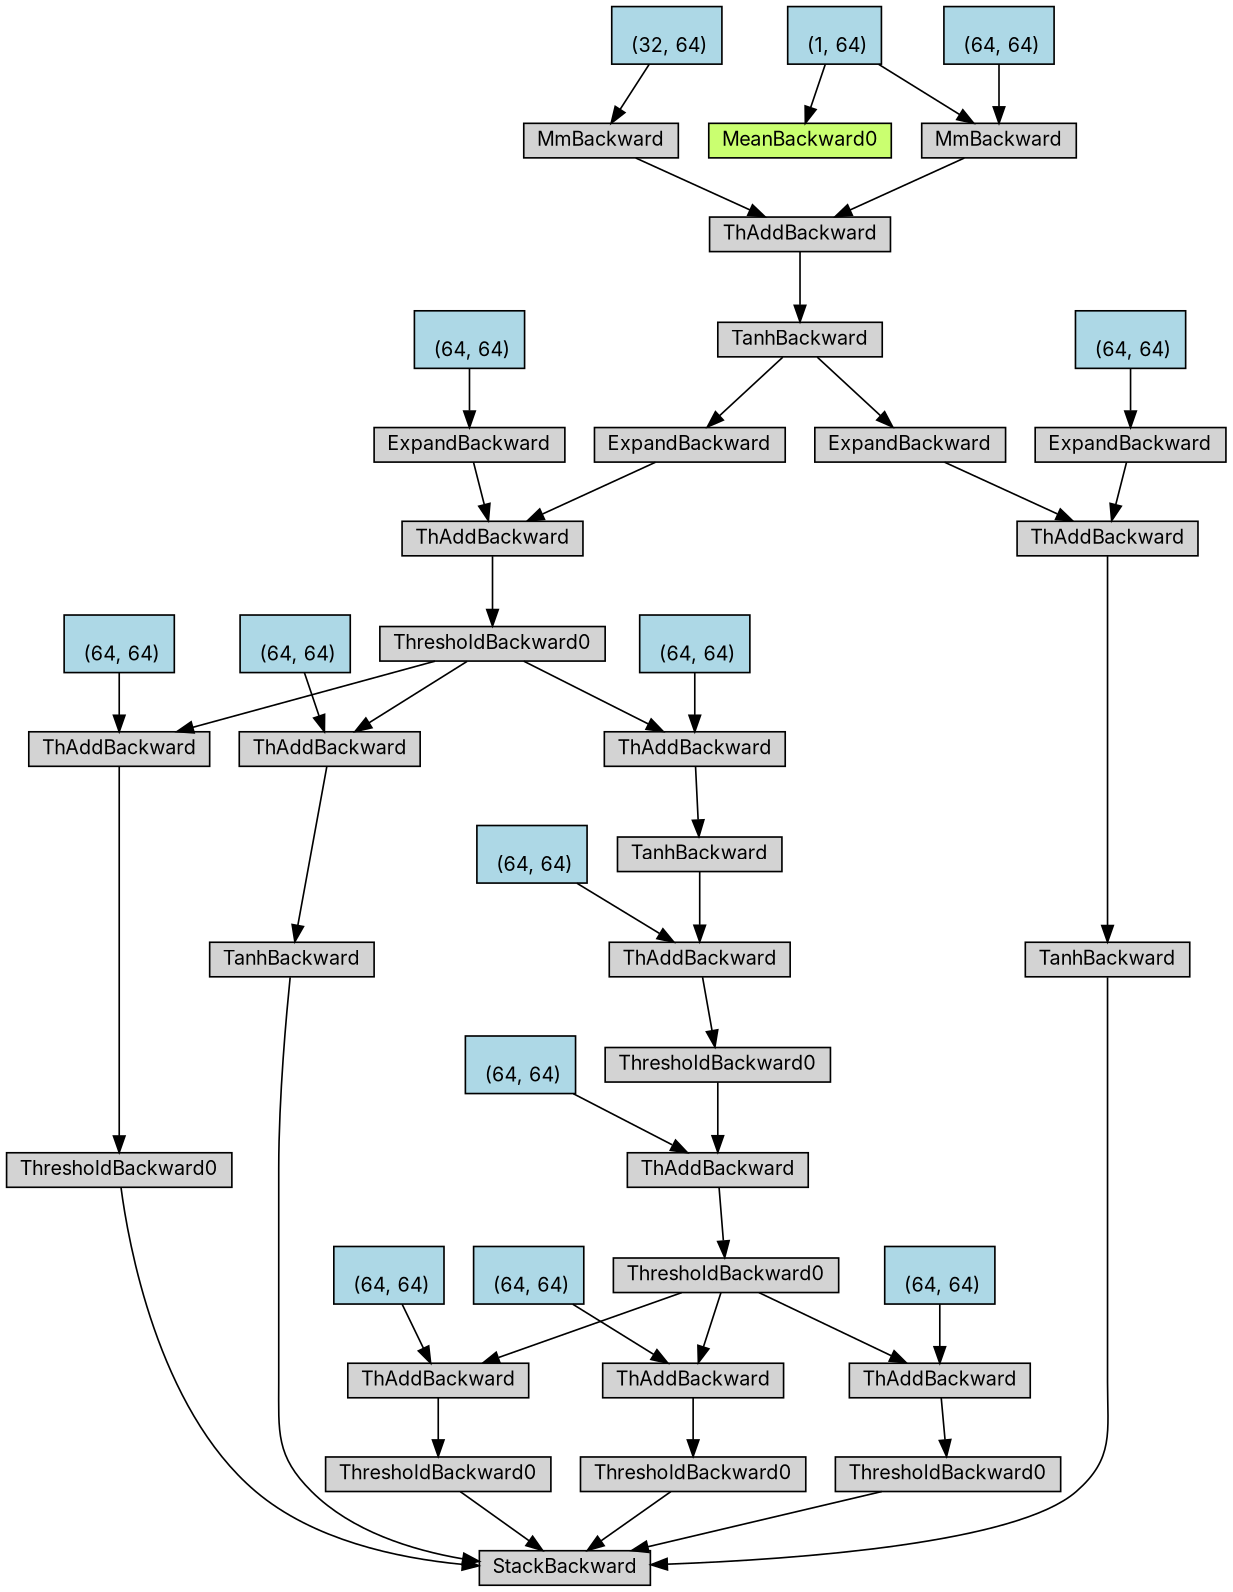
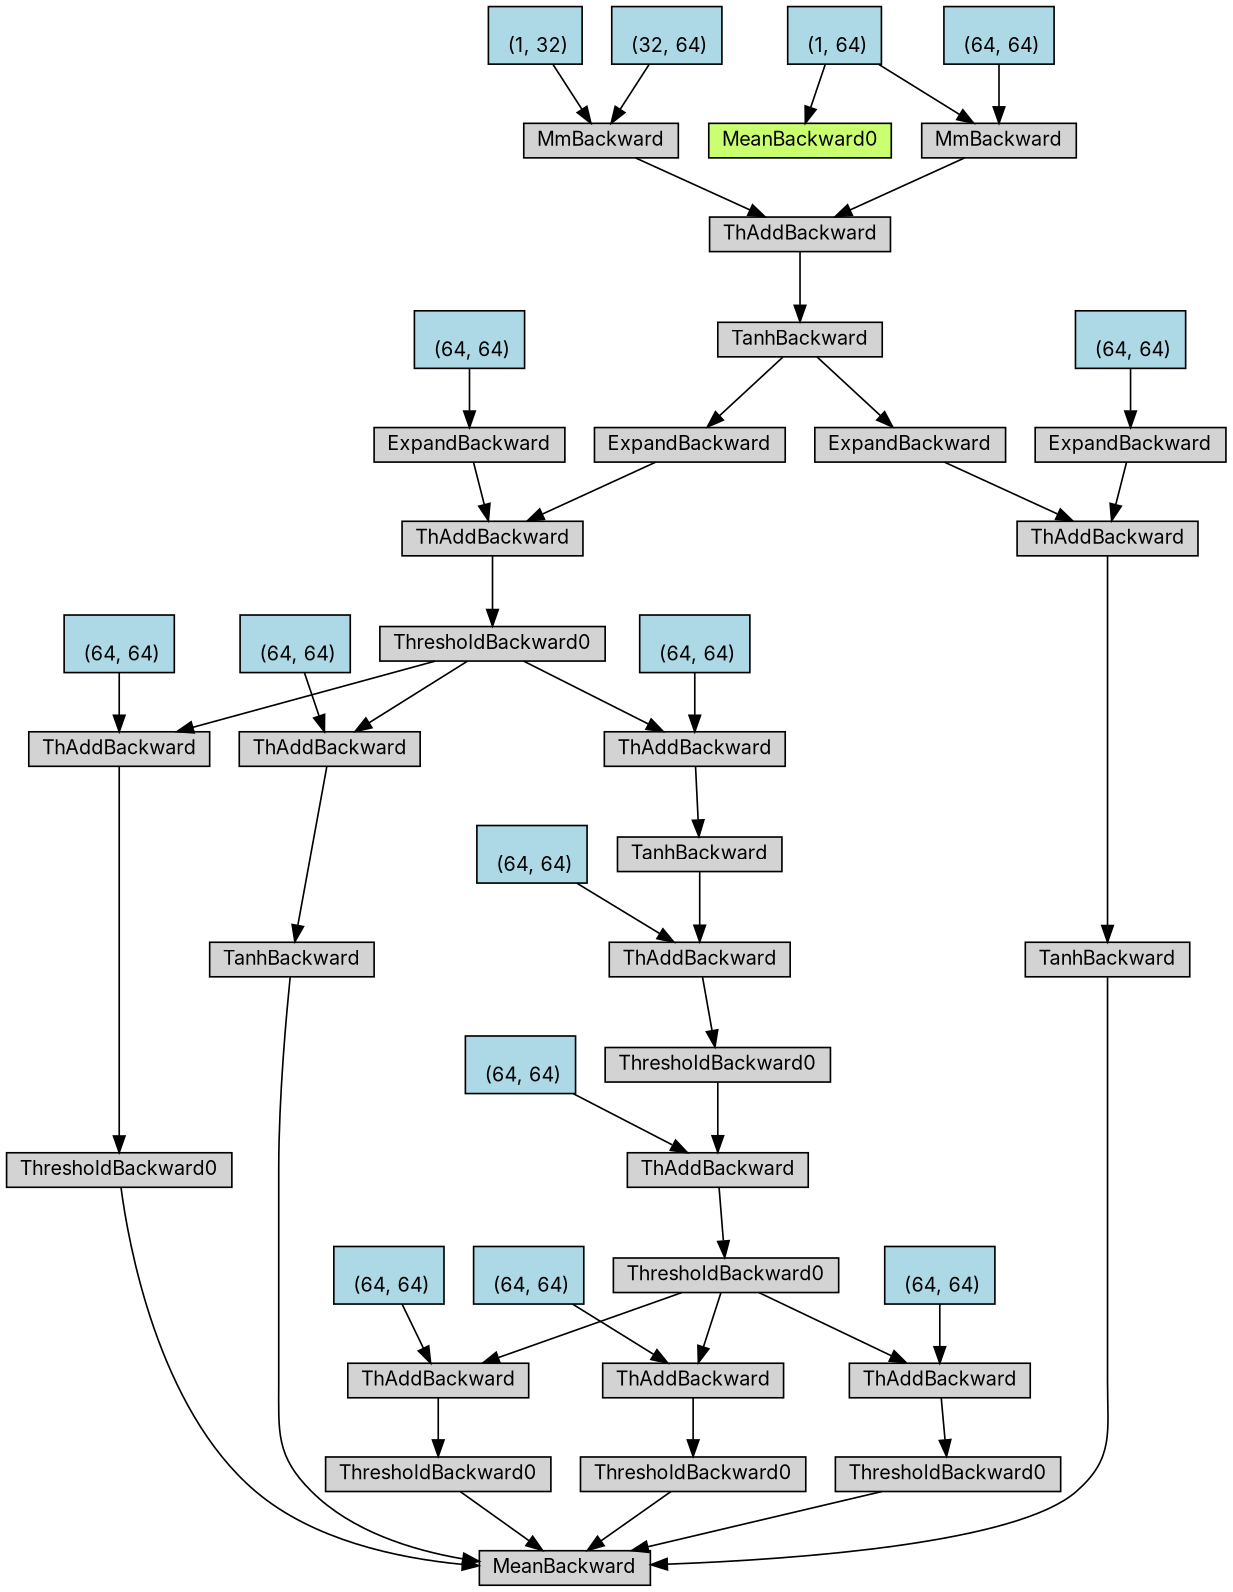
none -> (535, 35)
(565, 1568) -> (565, 1568)
